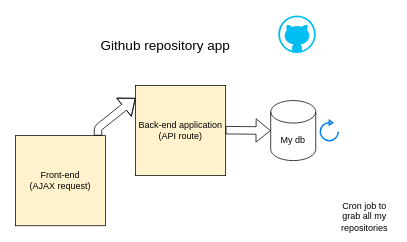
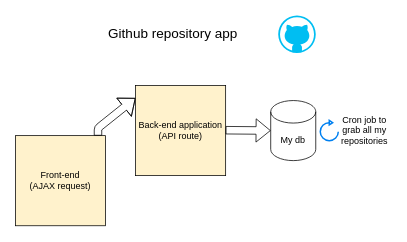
(165, 45) -> (173, 34)
(364, 217) -> (364, 130)
